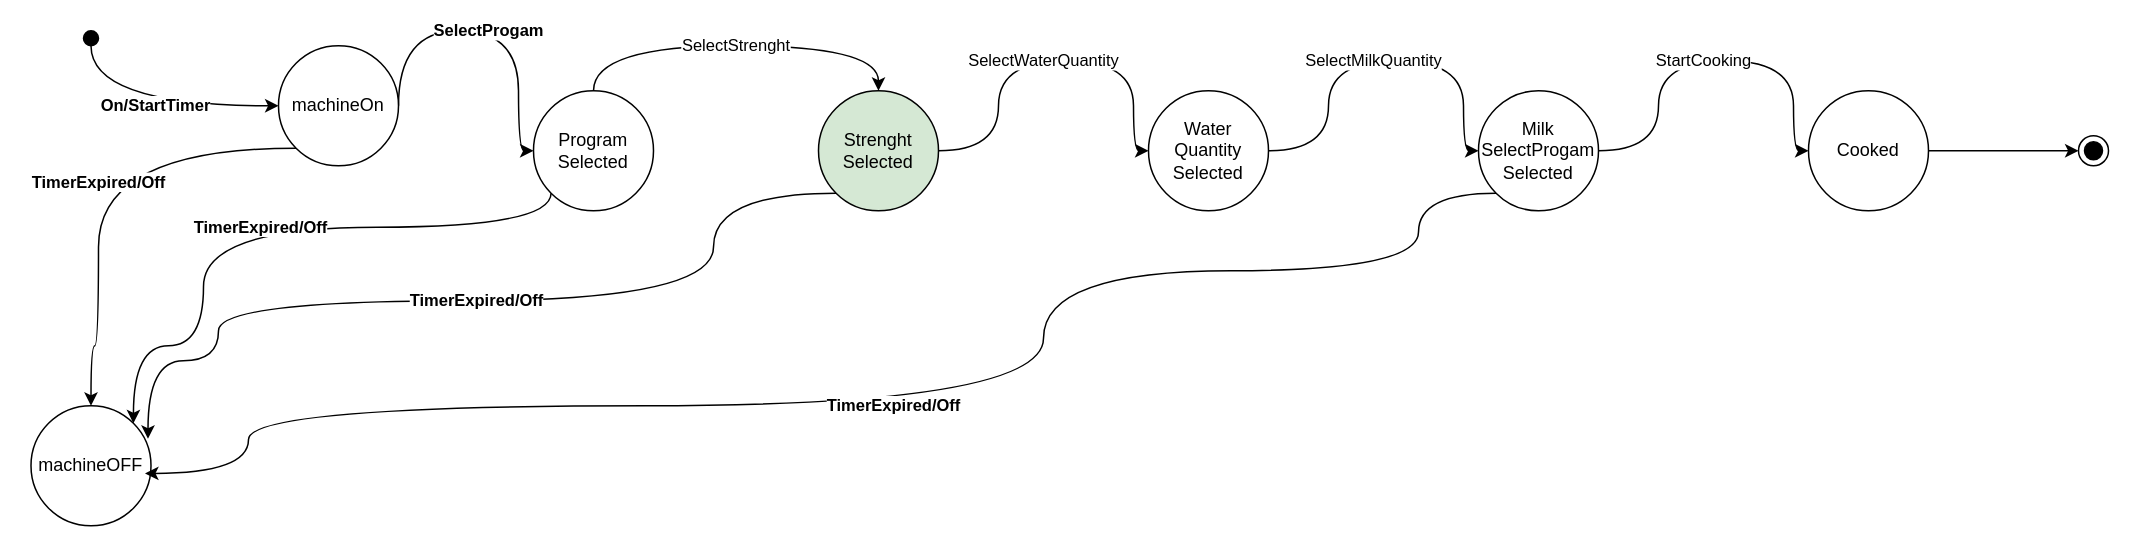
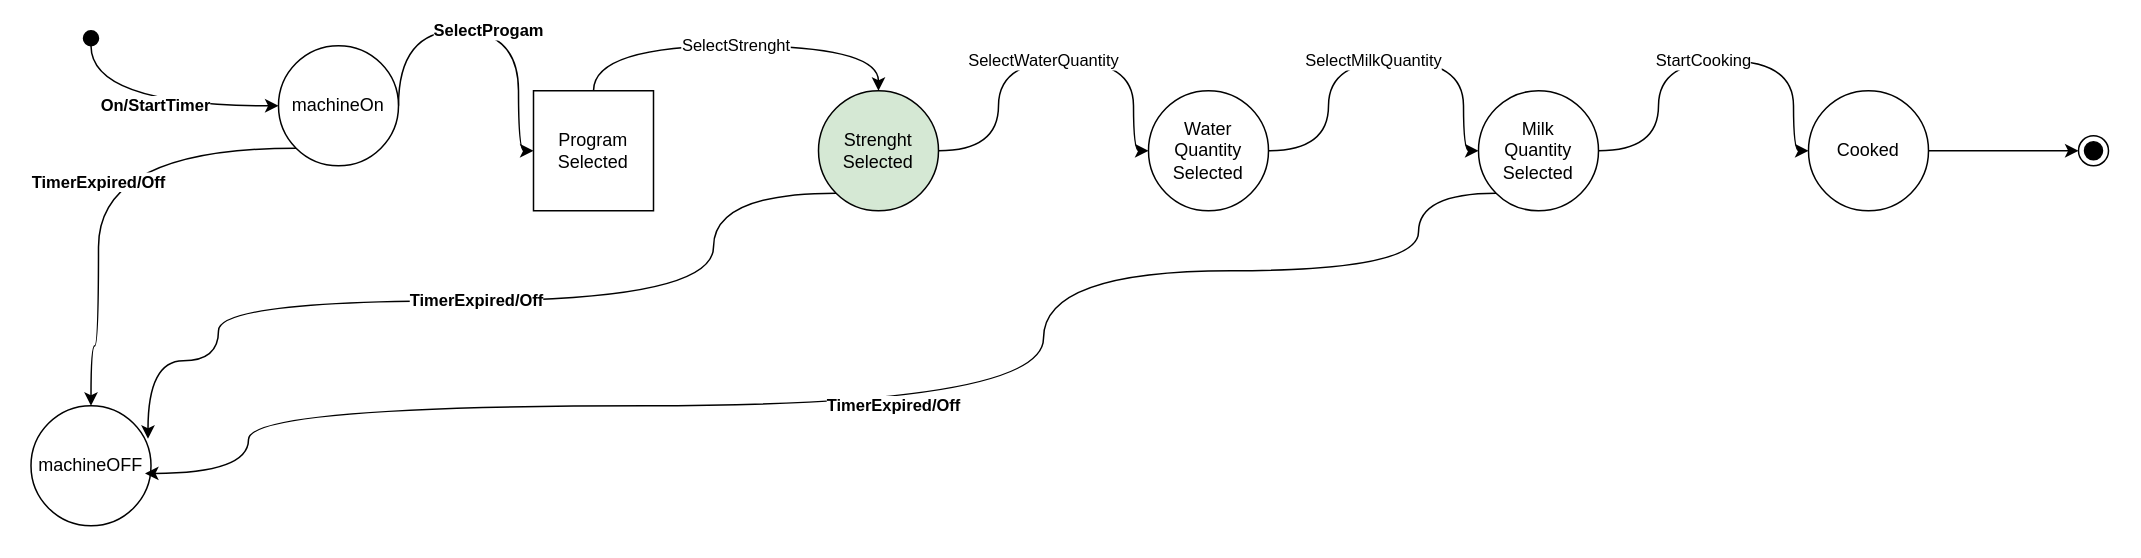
(593, 151) -> (593, 151)
(1538, 151) -> (1538, 151)
(418, 227) -> none
